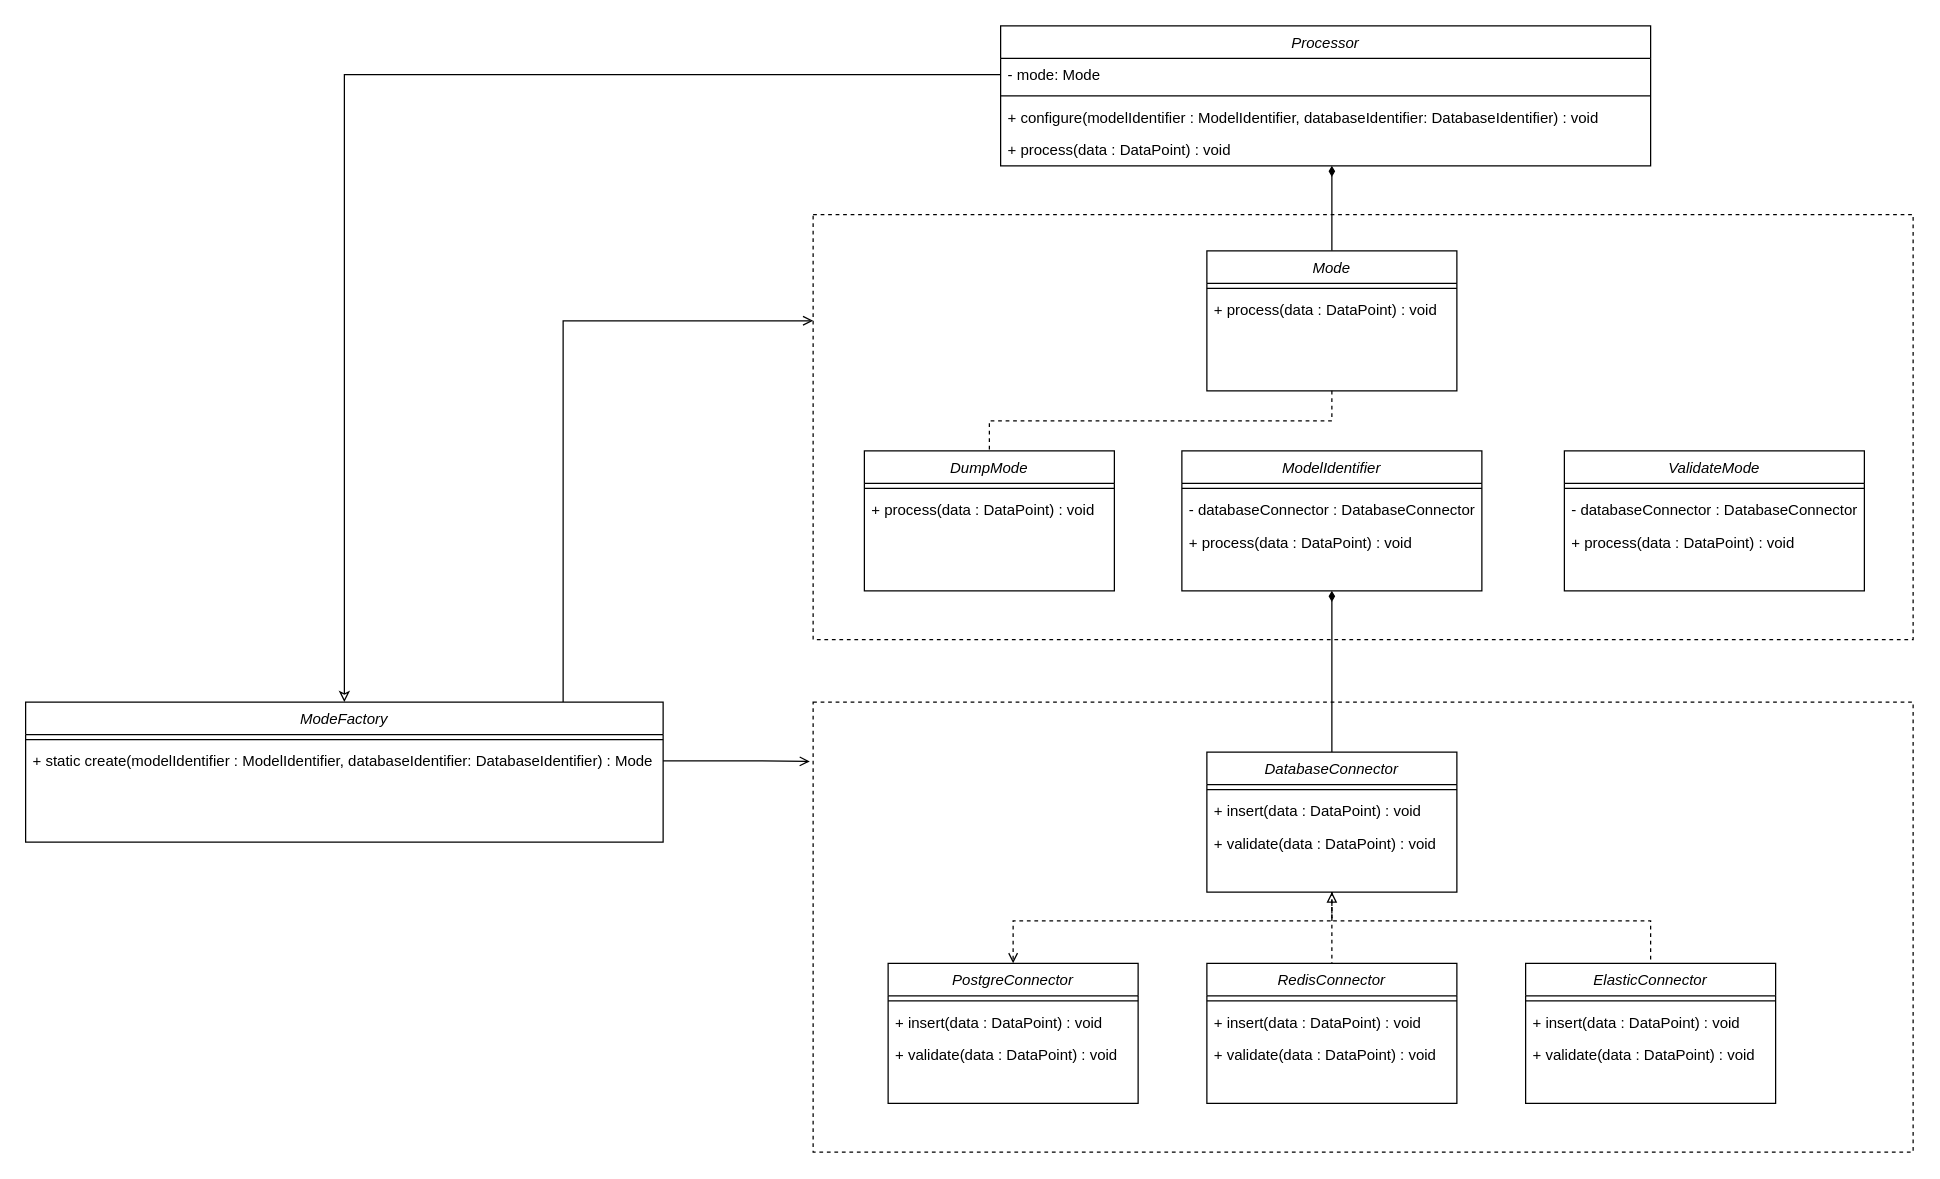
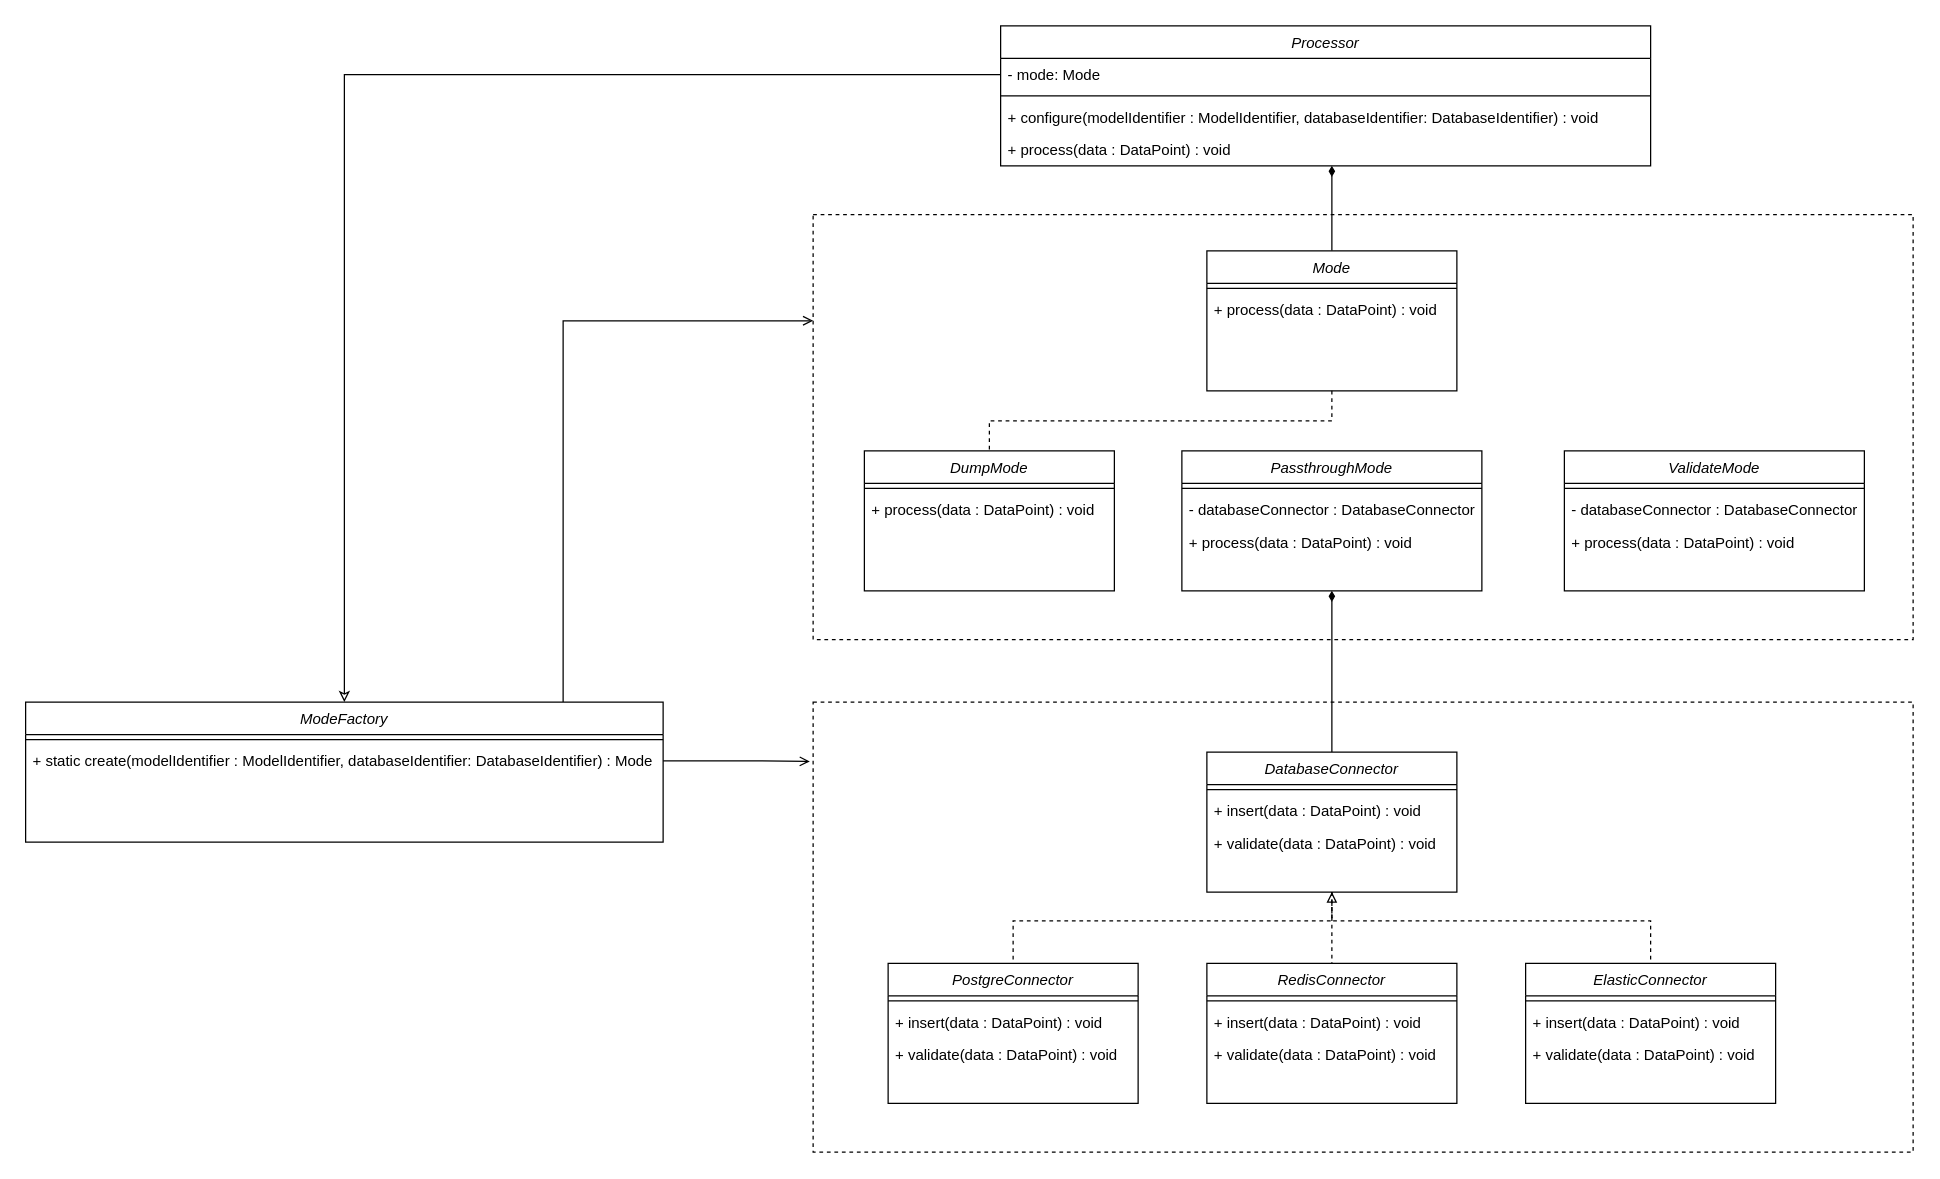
(1331, 468) -> (1331, 468)
(1013, 957) -> (1013, 958)
